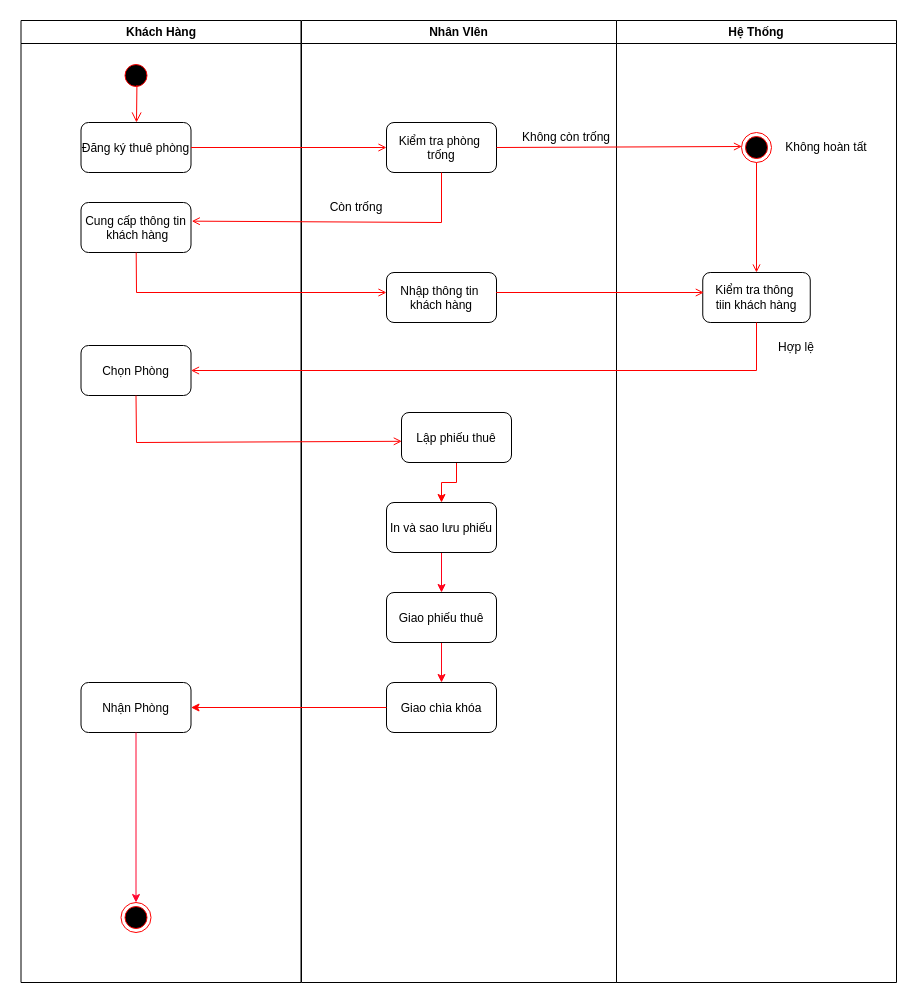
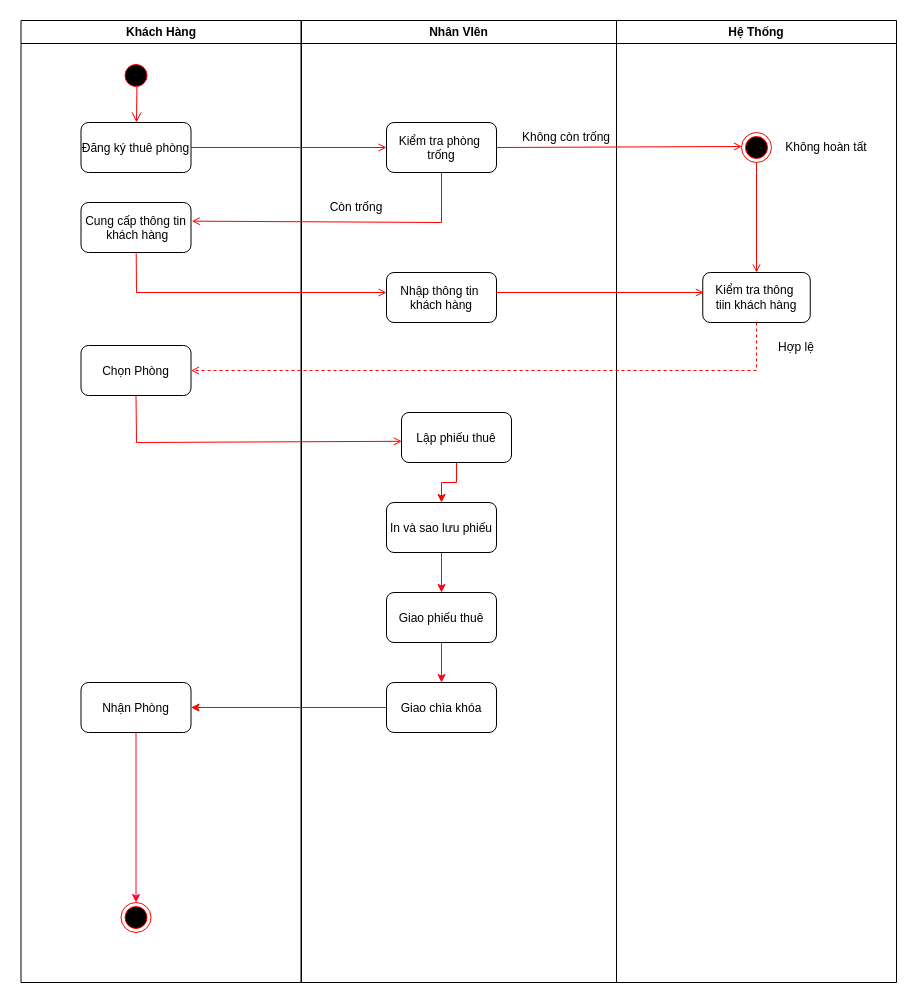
(498, 371) -> (498, 371)
